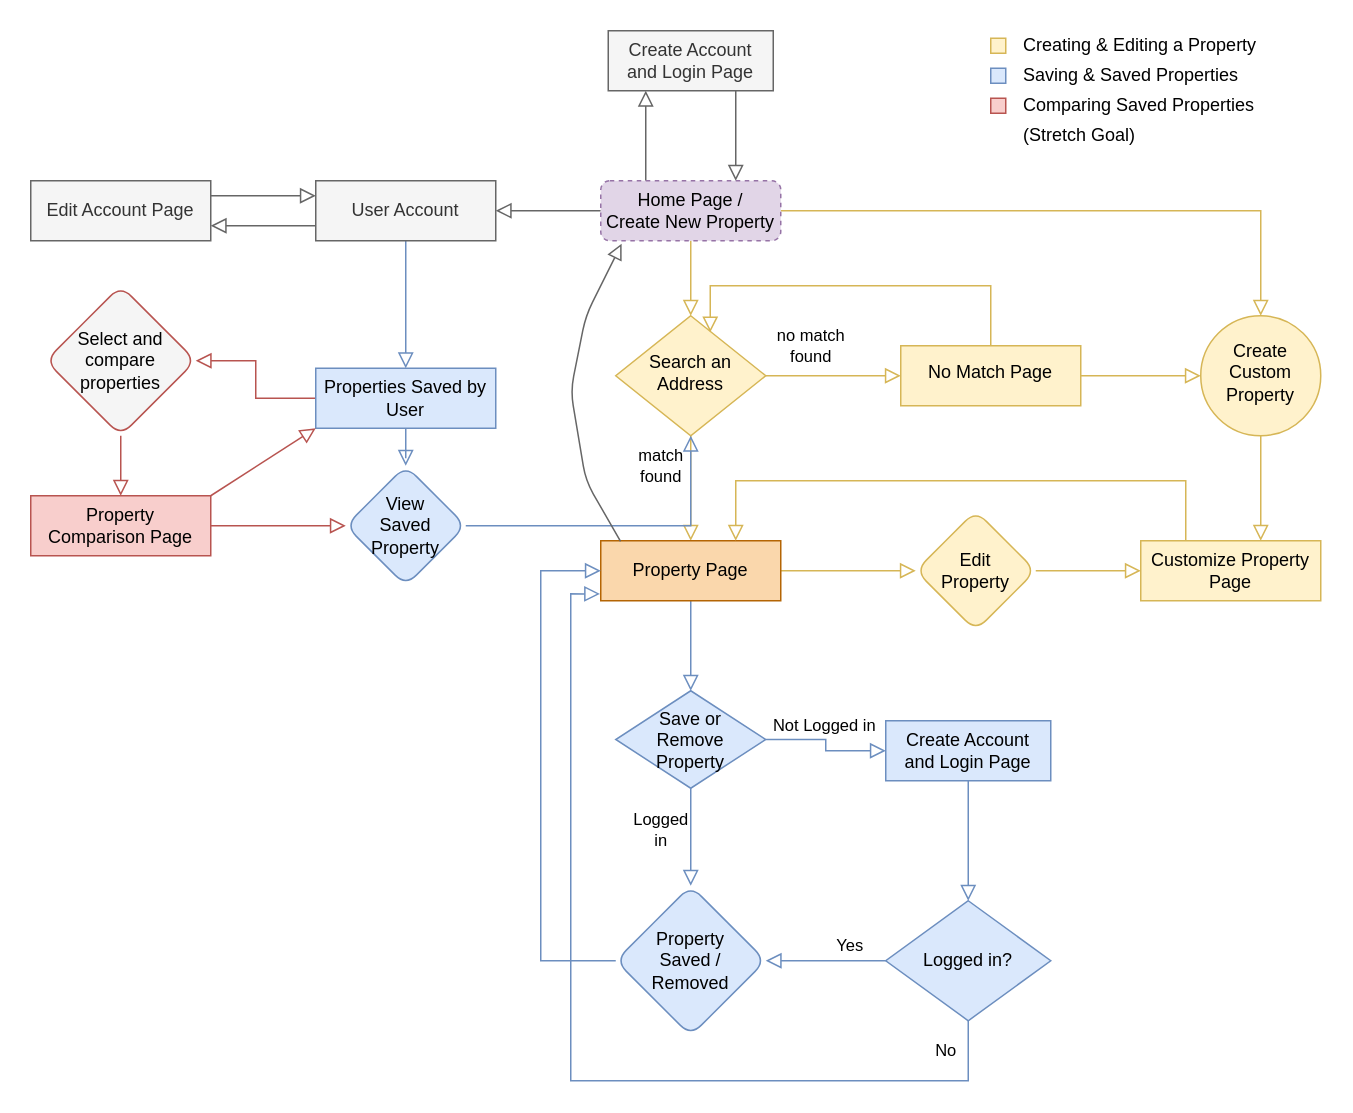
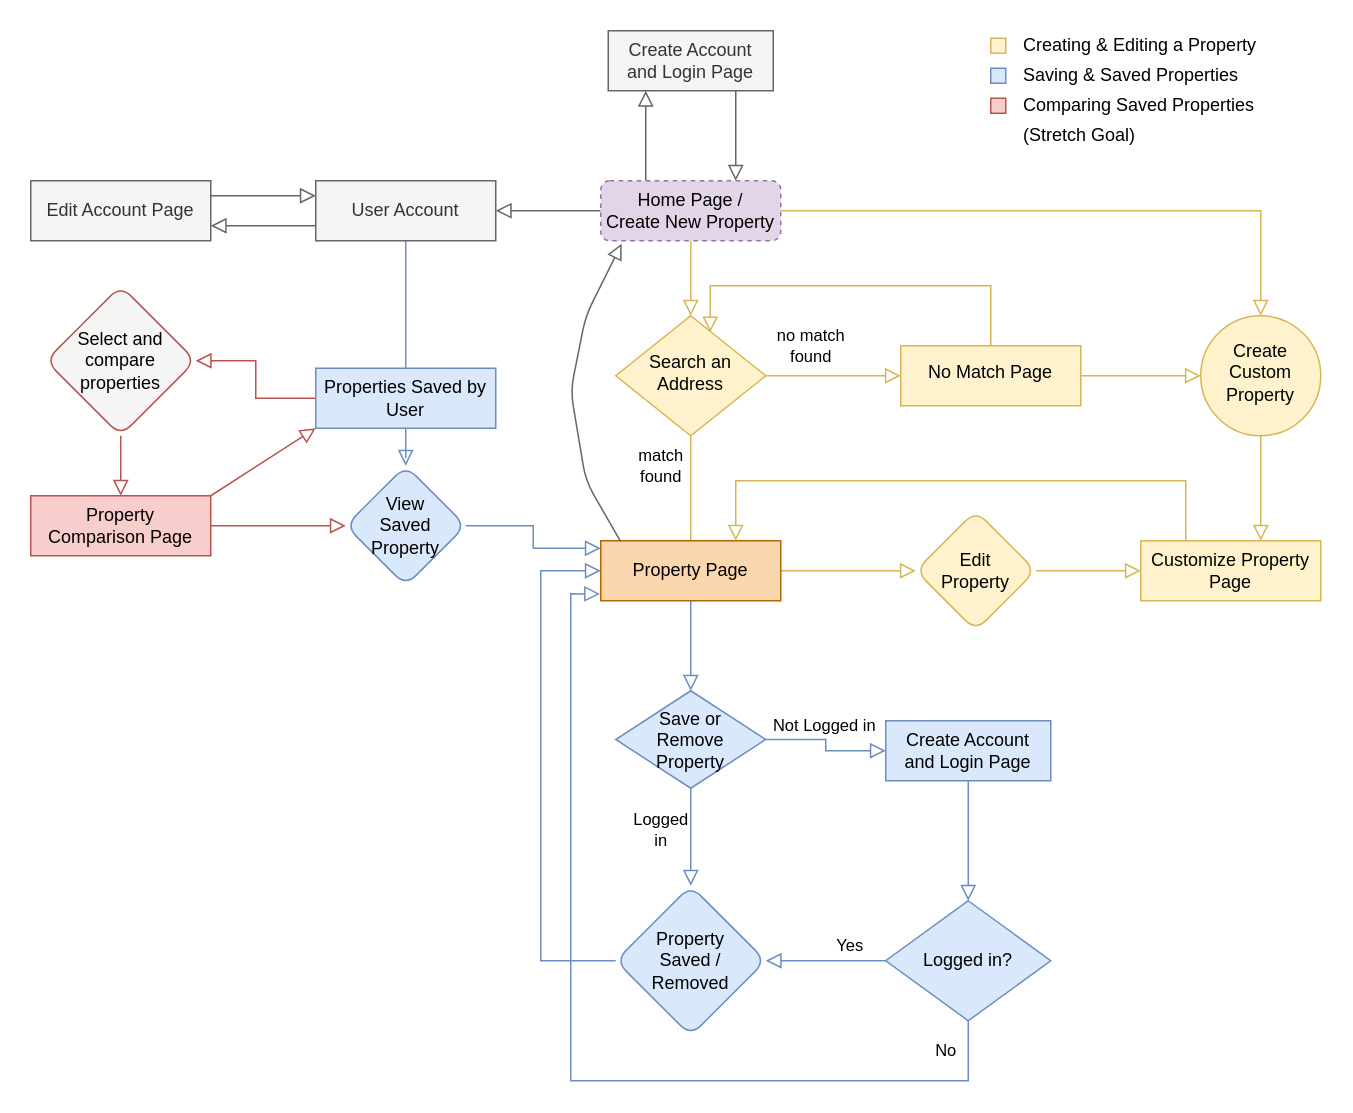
(406, 351) -> (406, 358)
(609, 526) -> (547, 548)
(691, 526) -> (691, 532)
